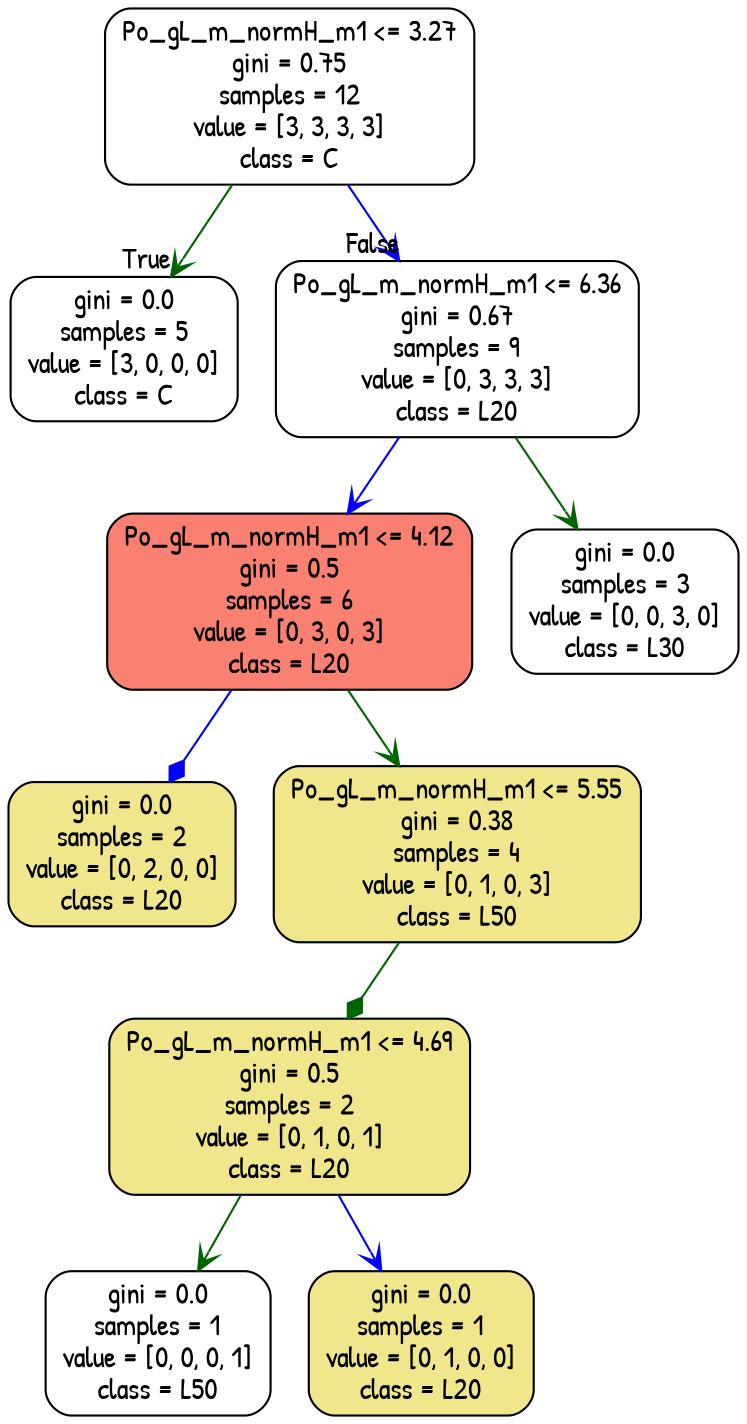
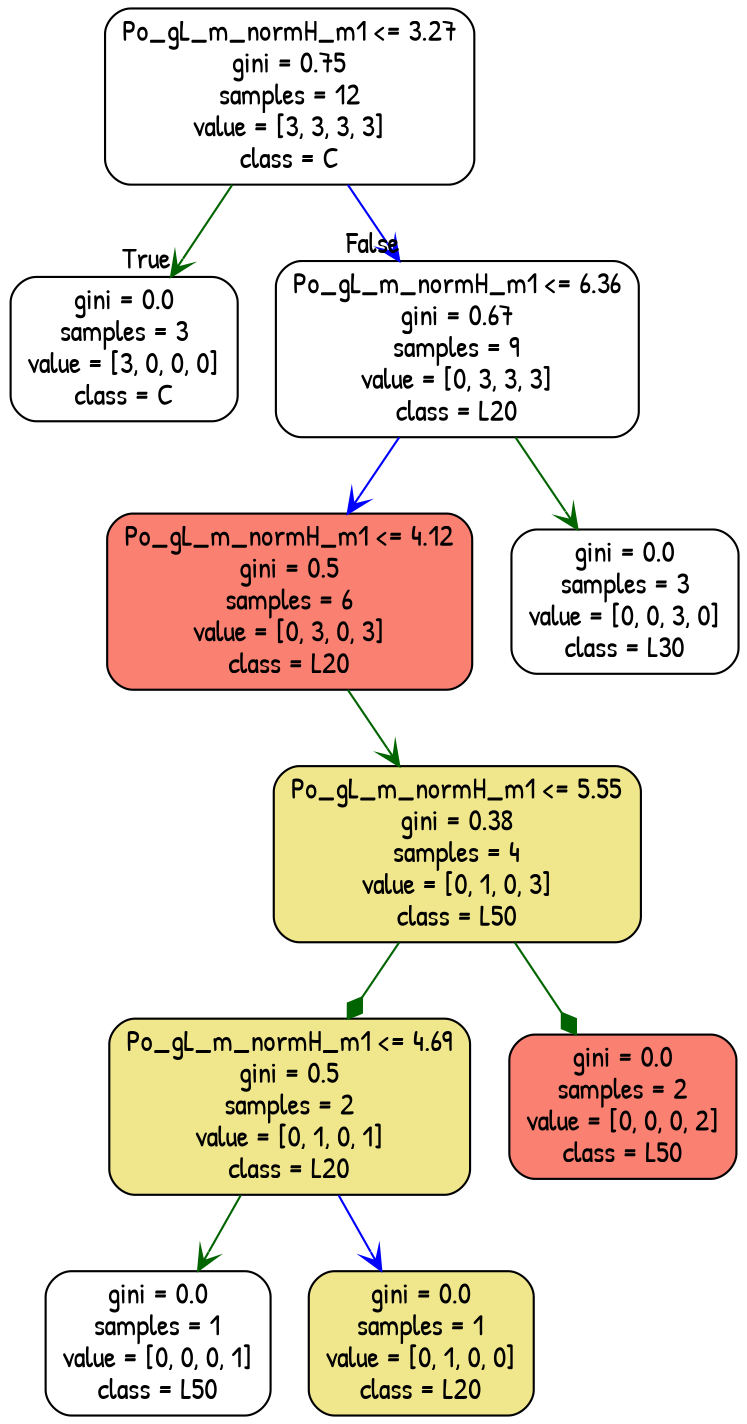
(124, 349) -> (124, 349)
(122, 854) -> none
none -> (623, 1107)
